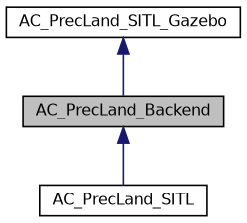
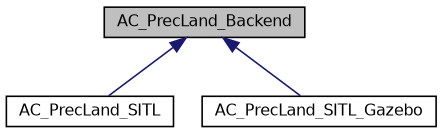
(123, 75) -> (268, 72)
